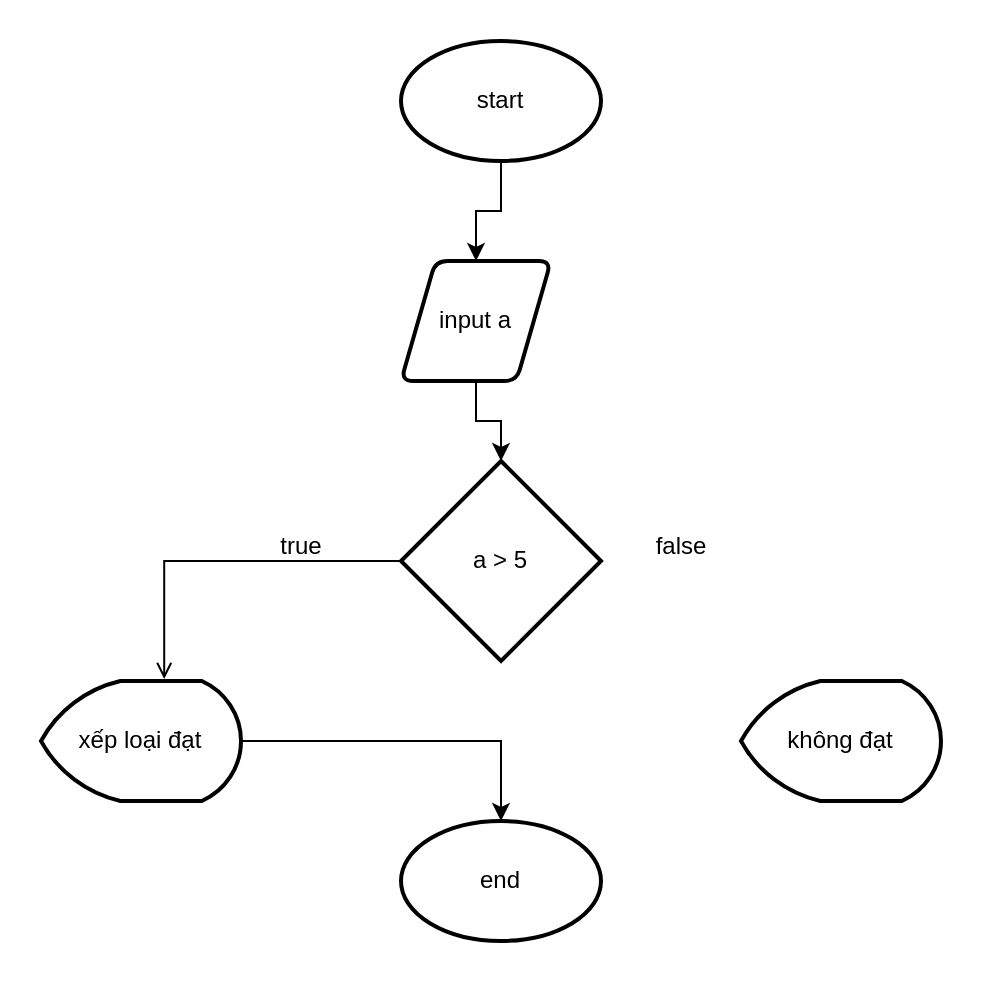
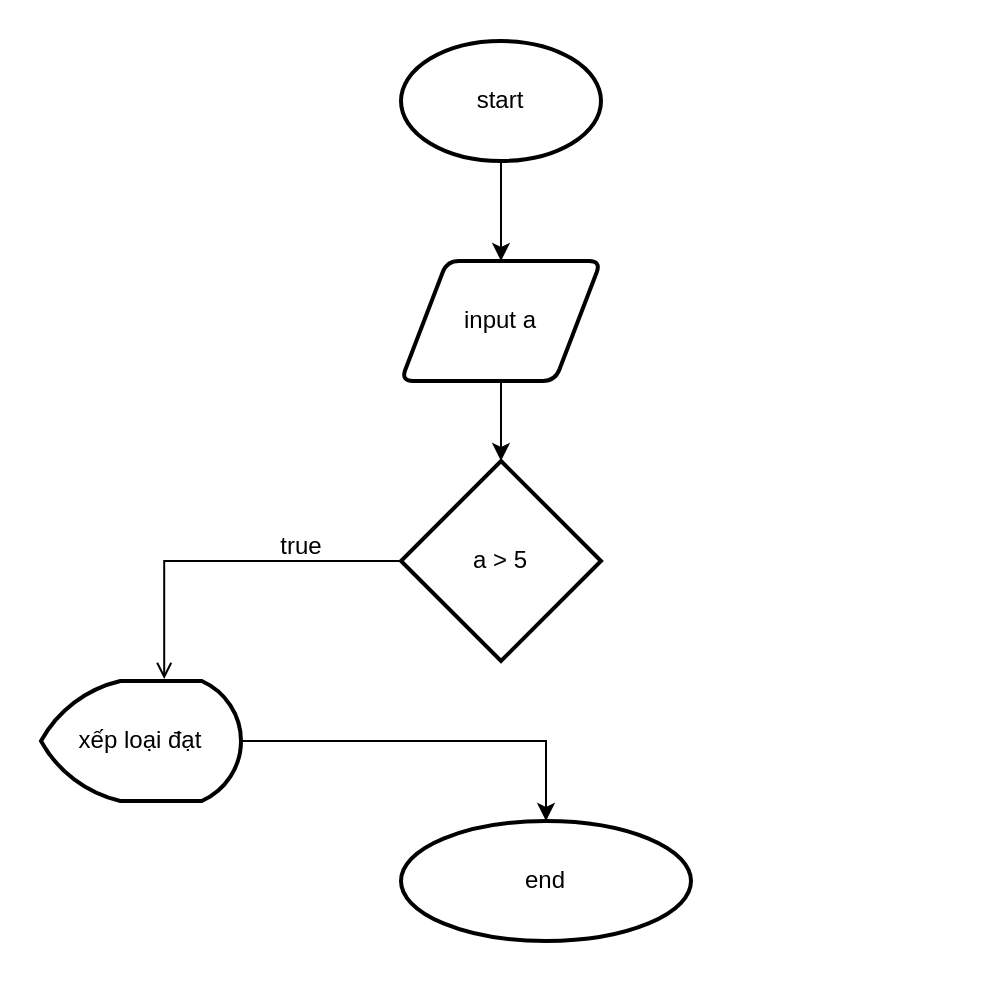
(476, 321) -> (501, 321)
(681, 547) -> none
(841, 741) -> none
(501, 881) -> (546, 881)
